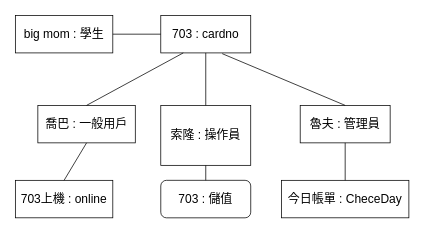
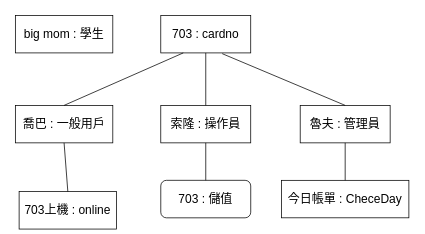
(137, 34) -> none
(87, 124) -> (64, 124)
(206, 135) -> (206, 124)
(64, 199) -> (68, 210)
